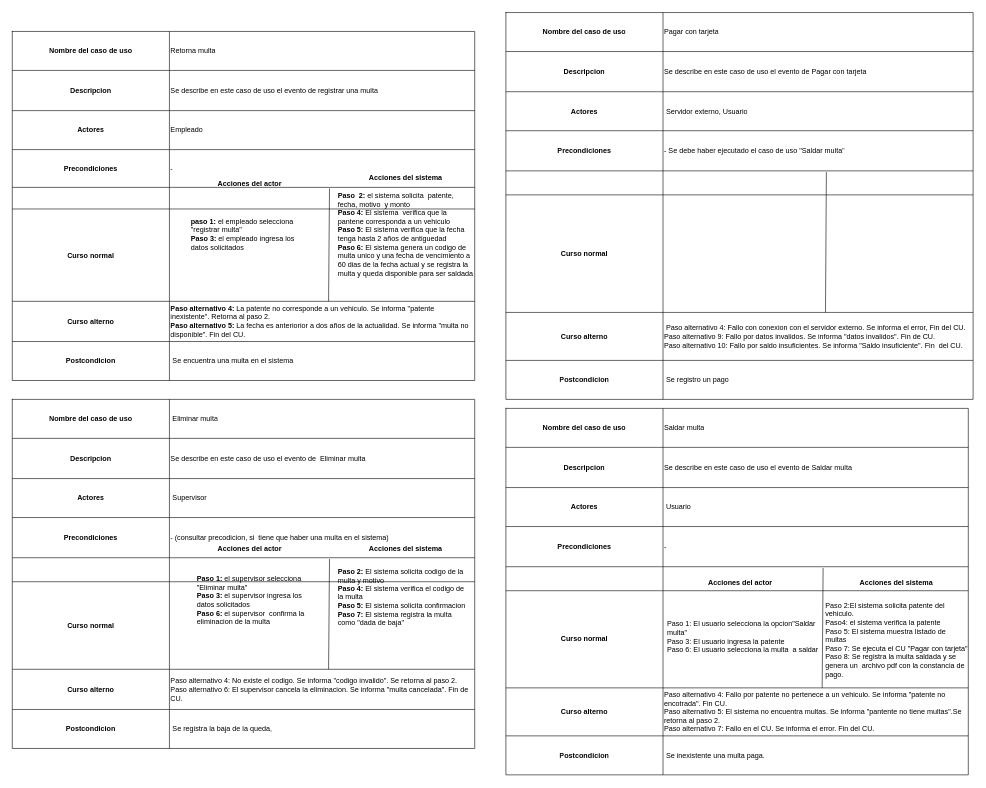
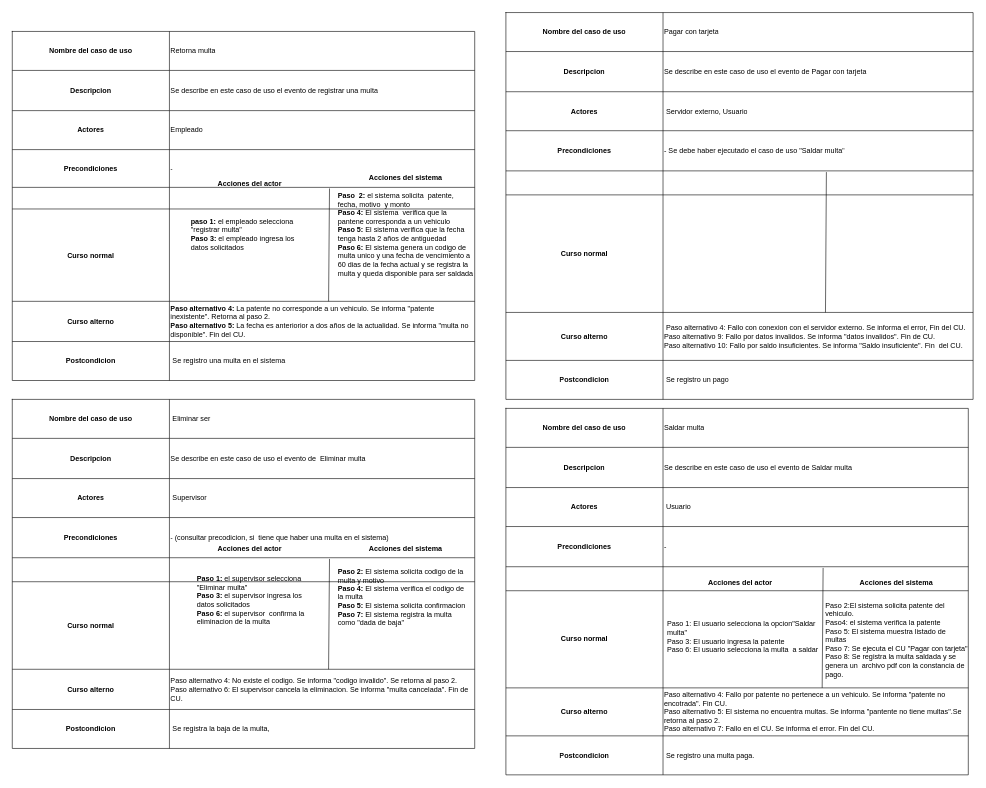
(235, 361) -> (232, 361)
(194, 419) -> (191, 419)
(226, 729) -> (225, 729)
(717, 756) -> (712, 756)
